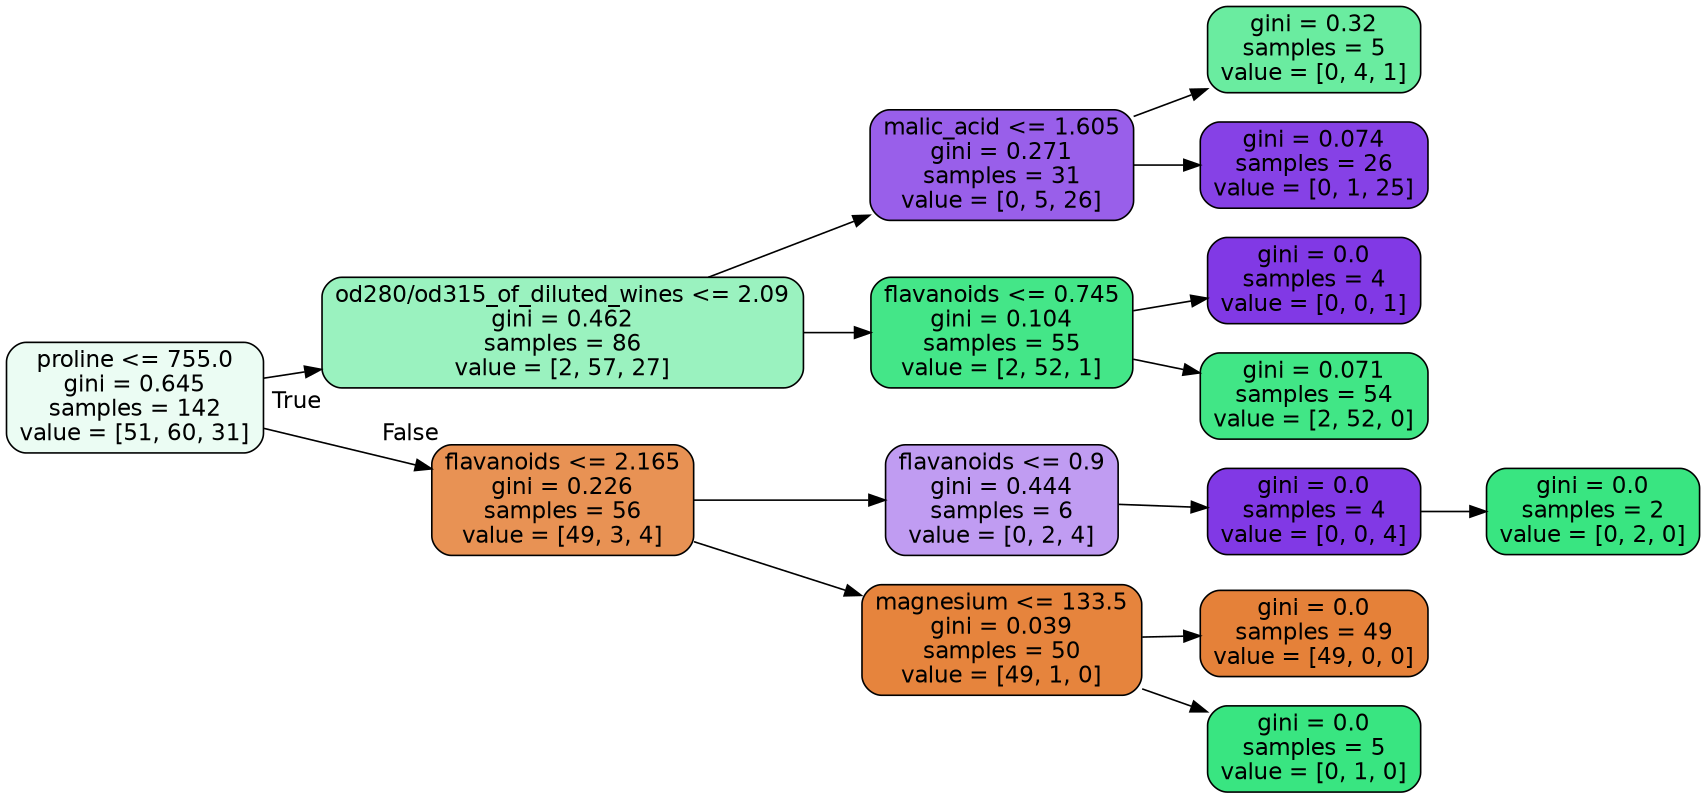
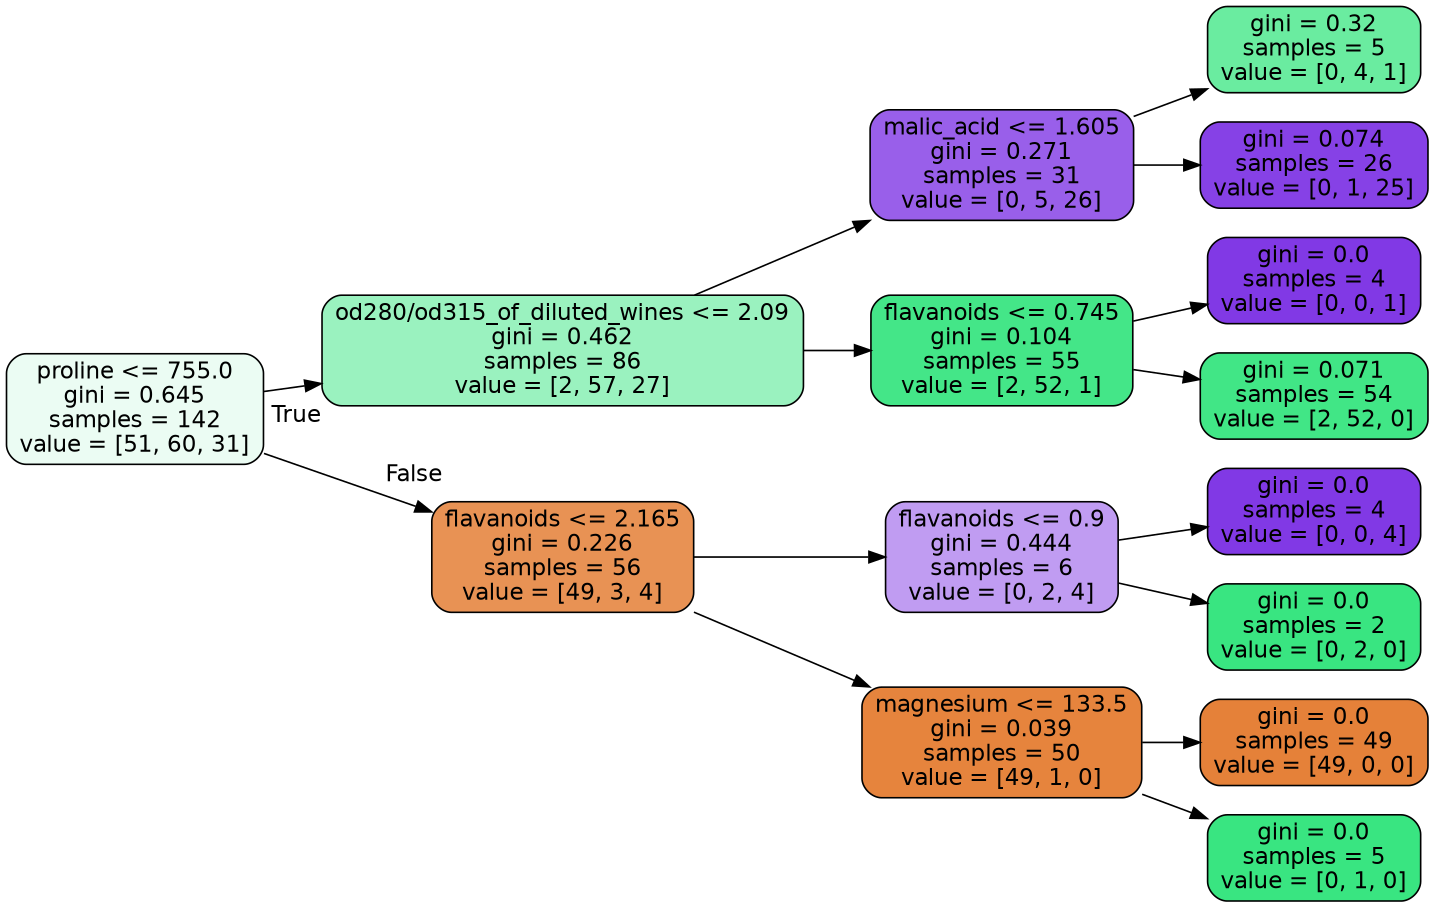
(1445, 511) -> (1155, 591)
